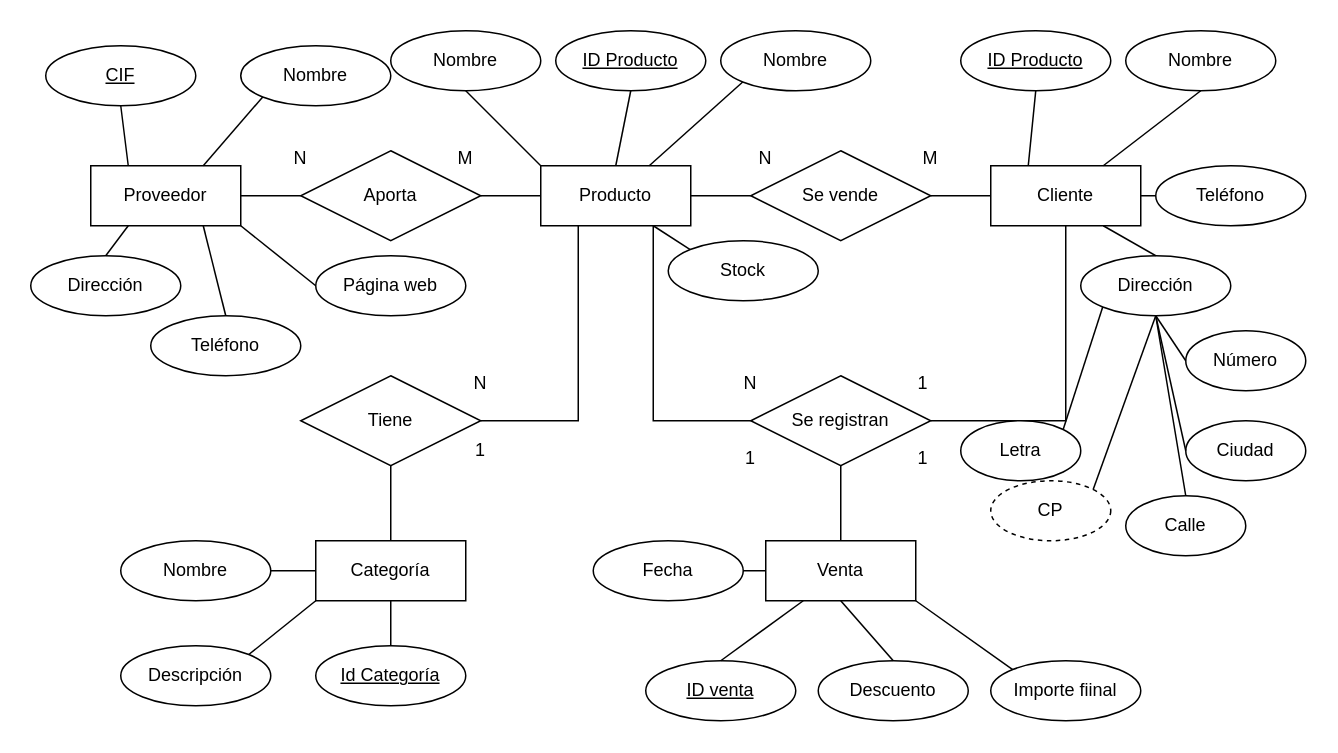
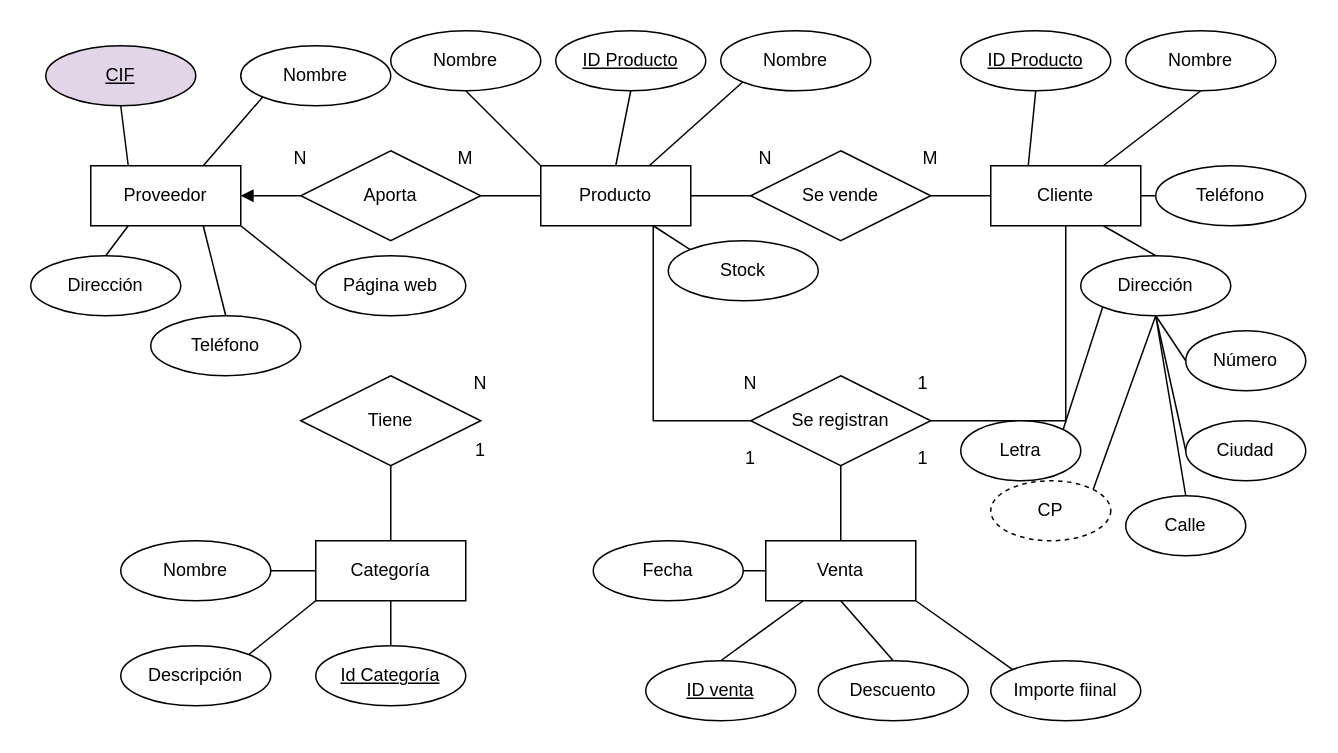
(121, 76) -> (121, 76)
(248, 196) -> (254, 196)
(578, 372) -> none
